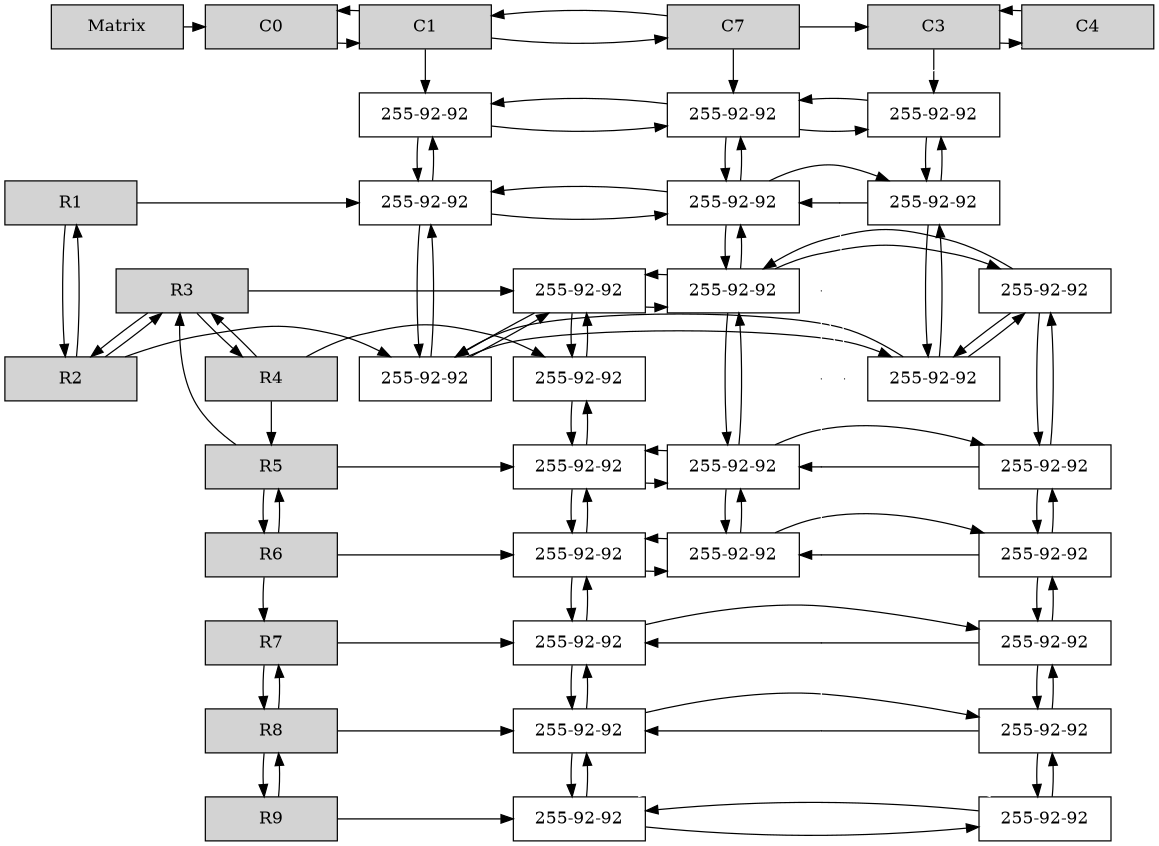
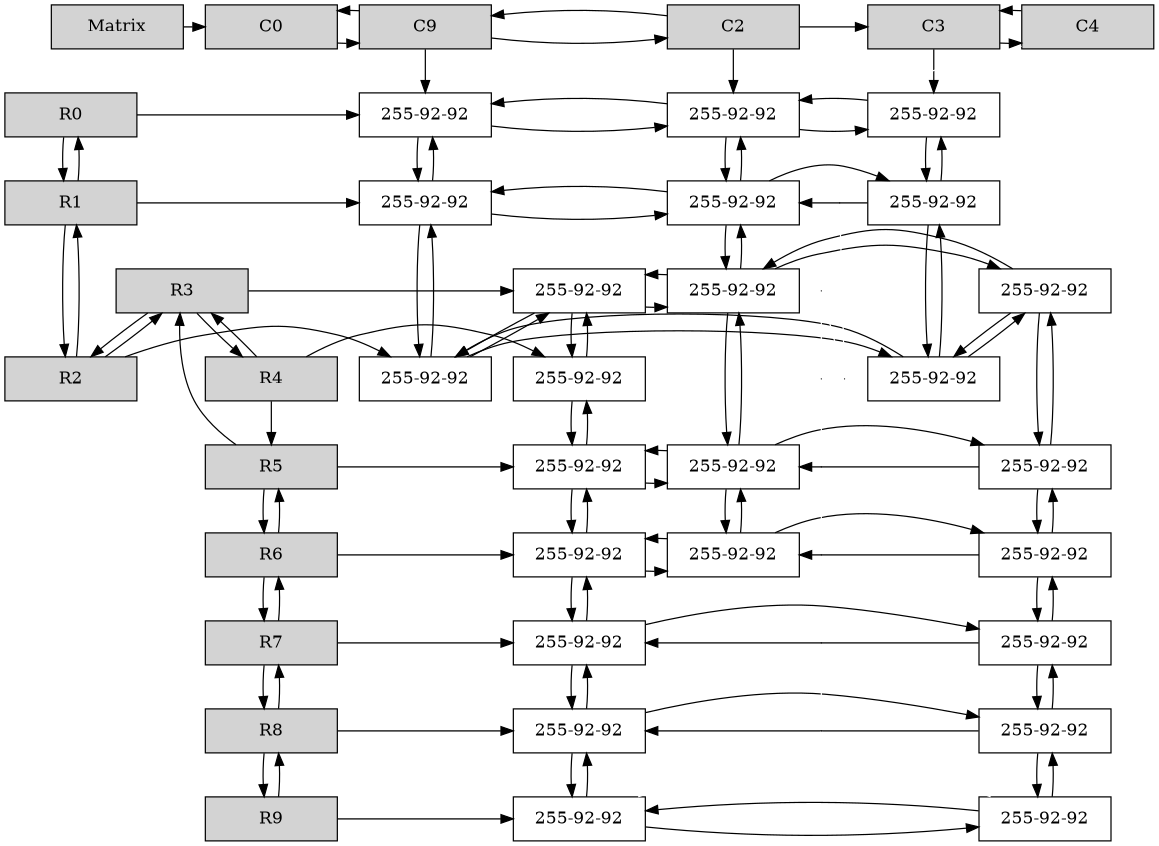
(425, 27) -> (425, 27)
(733, 27) -> (733, 27)
none -> (71, 115)
none -> (280, 605)
